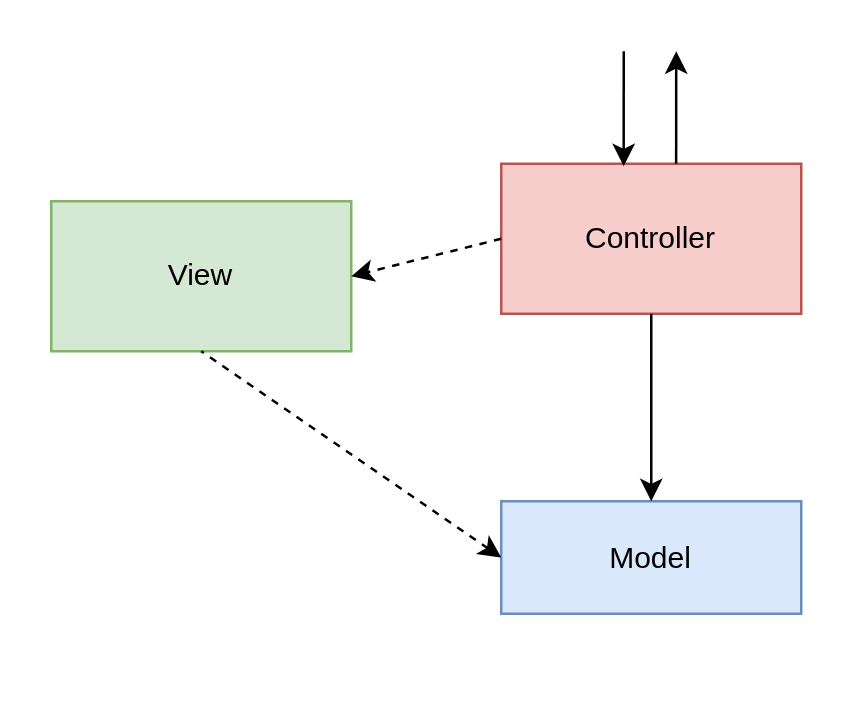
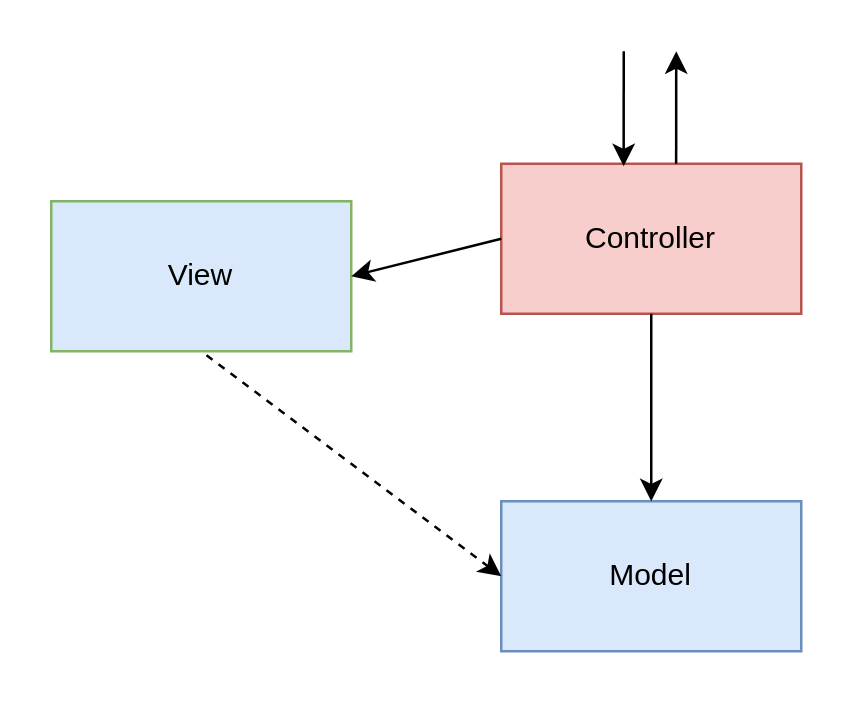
(432, 256) -> (432, 256)
(201, 276) -> (201, 276)
(651, 558) -> (651, 576)
